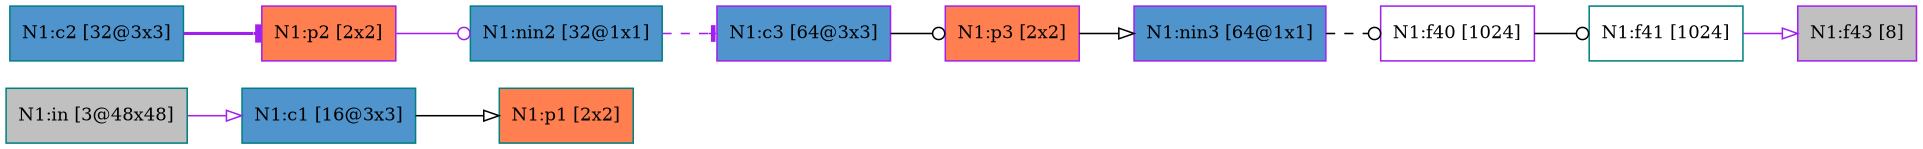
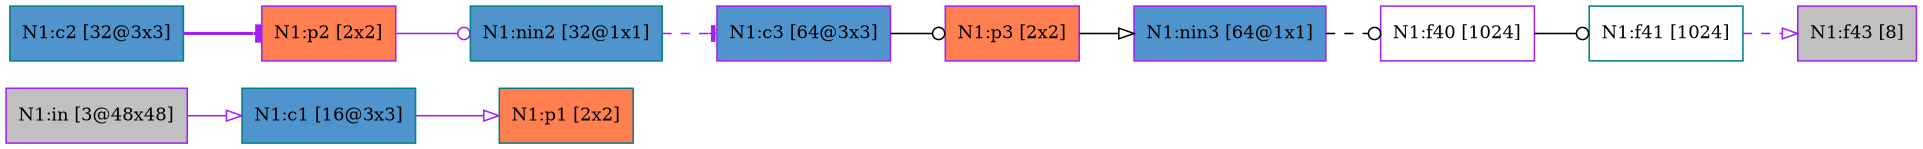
(1763, 33) -> (1763, 33)
(97, 116) -> (97, 116)
(450, 116) -> (450, 116)
